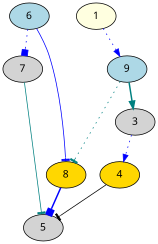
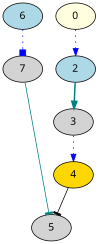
(96, 16) -> (76, 16)
(127, 69) -> (76, 69)
(66, 175) -> none
